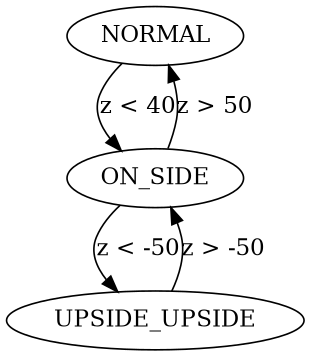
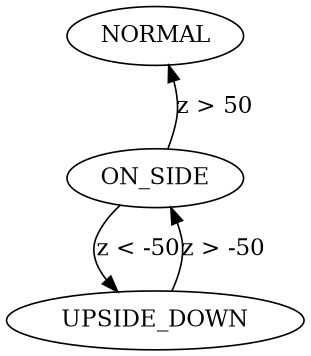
(98, 99) -> none
(155, 320) -> (155, 320)
